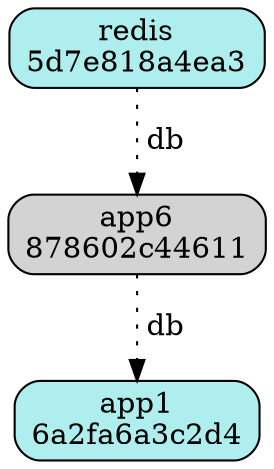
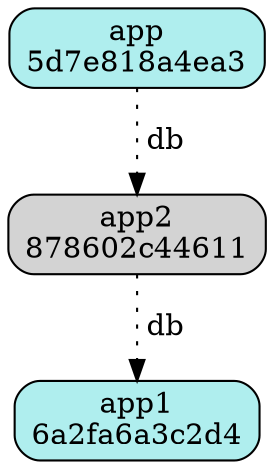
(137, 48) -> (137, 48)
(137, 234) -> (137, 234)
